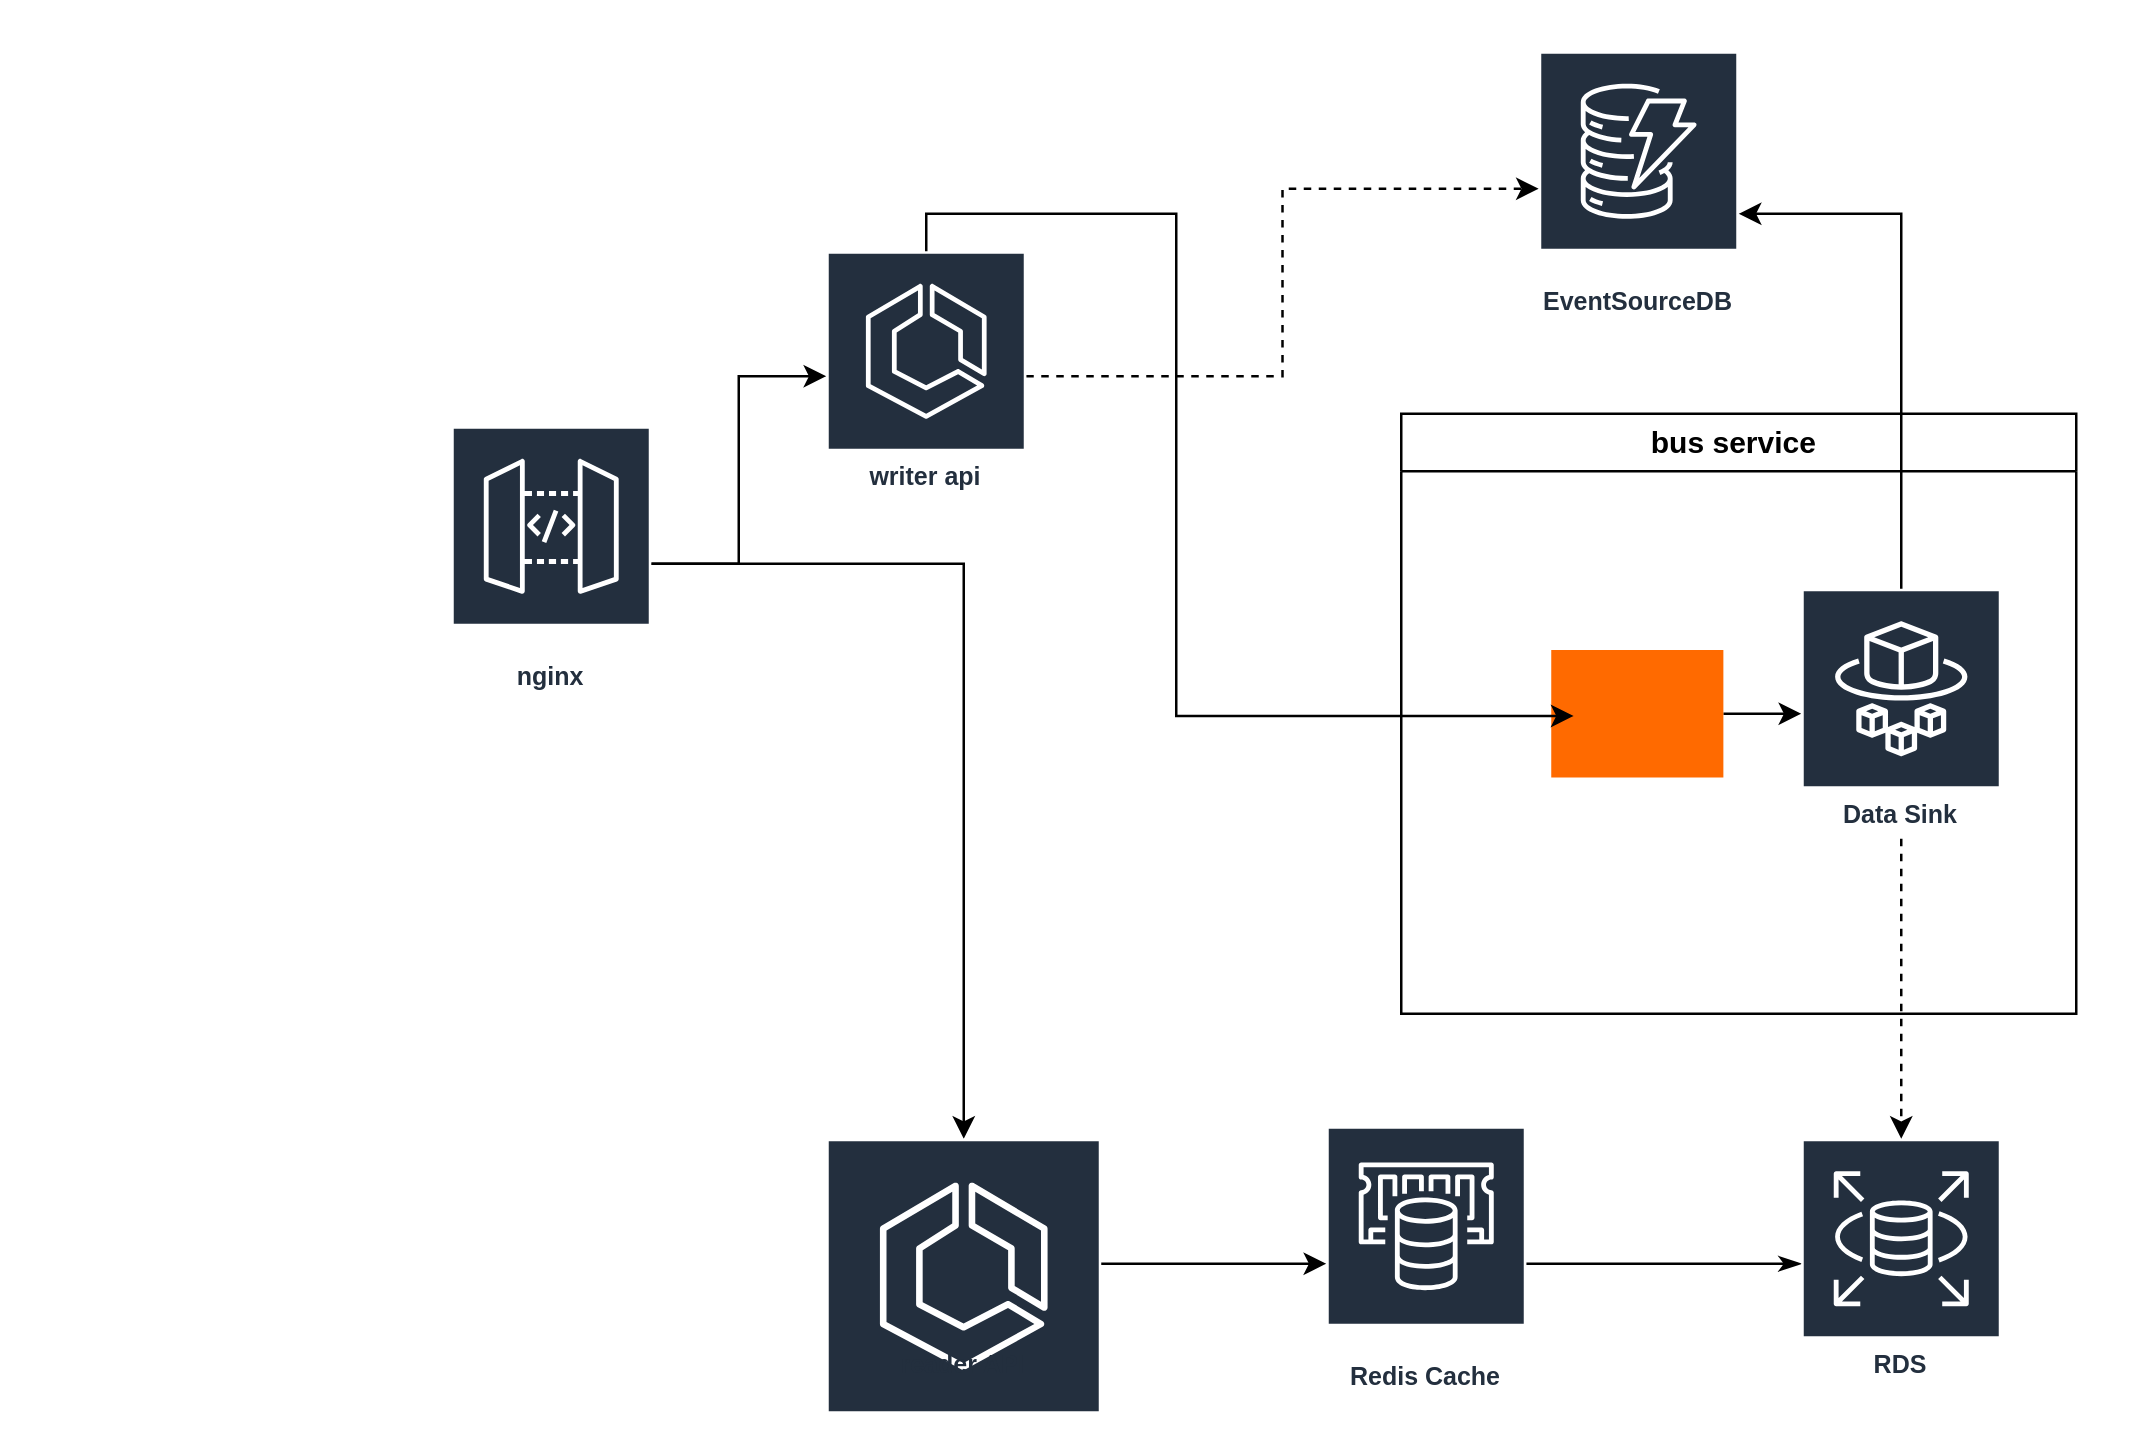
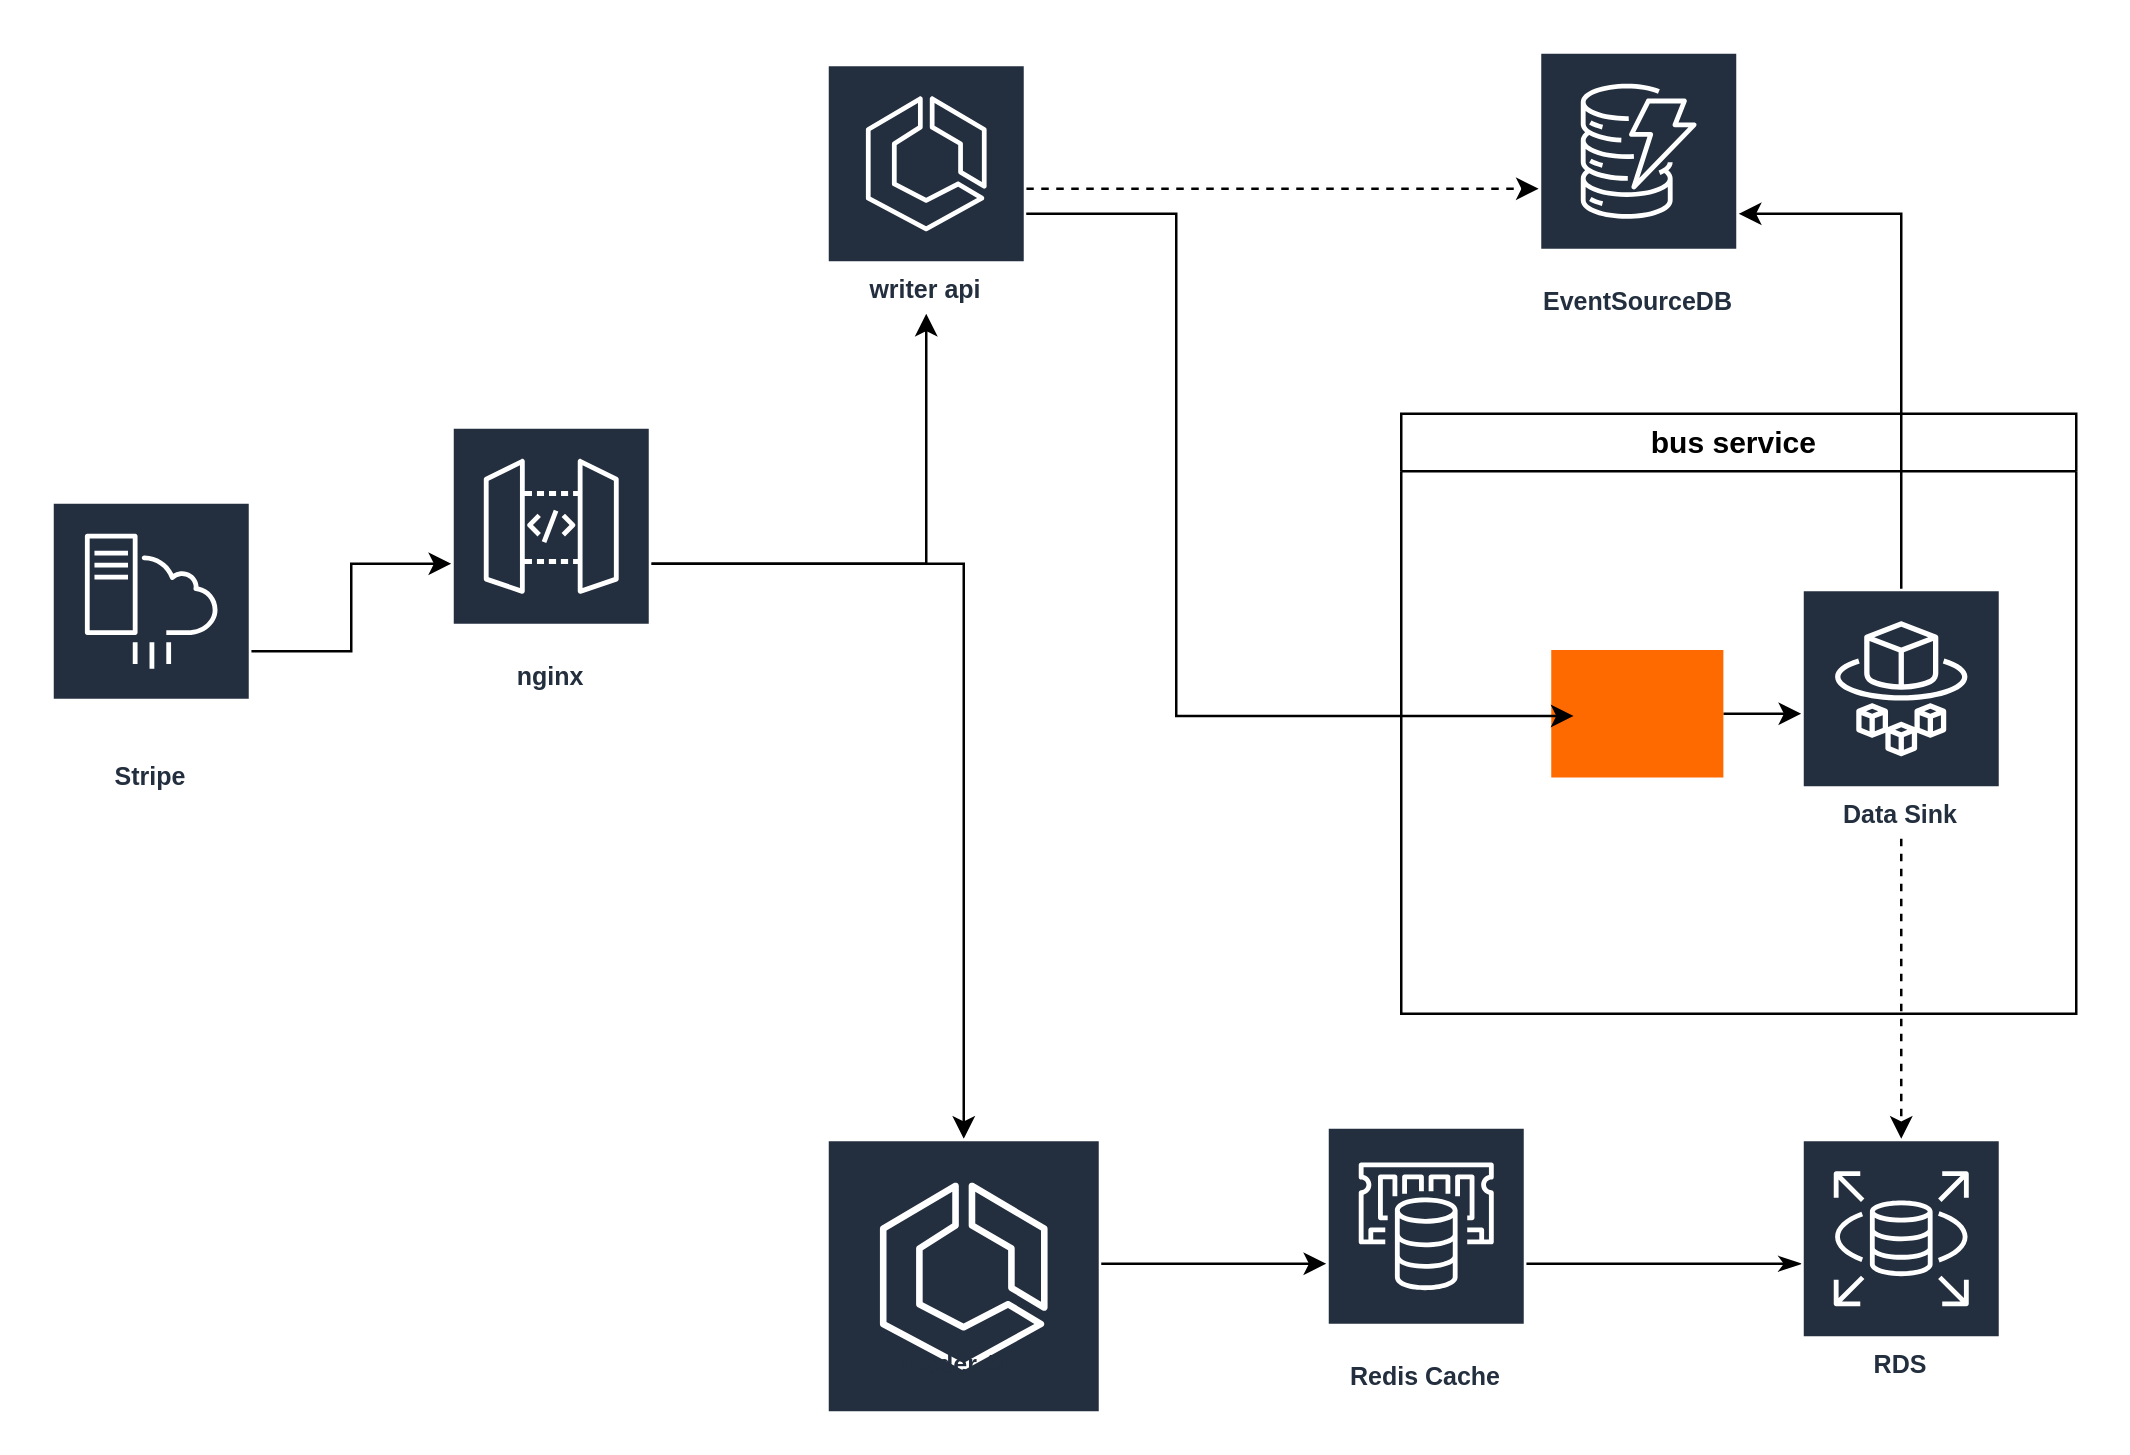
(926, 376) -> (926, 189)
none -> (351, 616)
none -> (151, 651)
